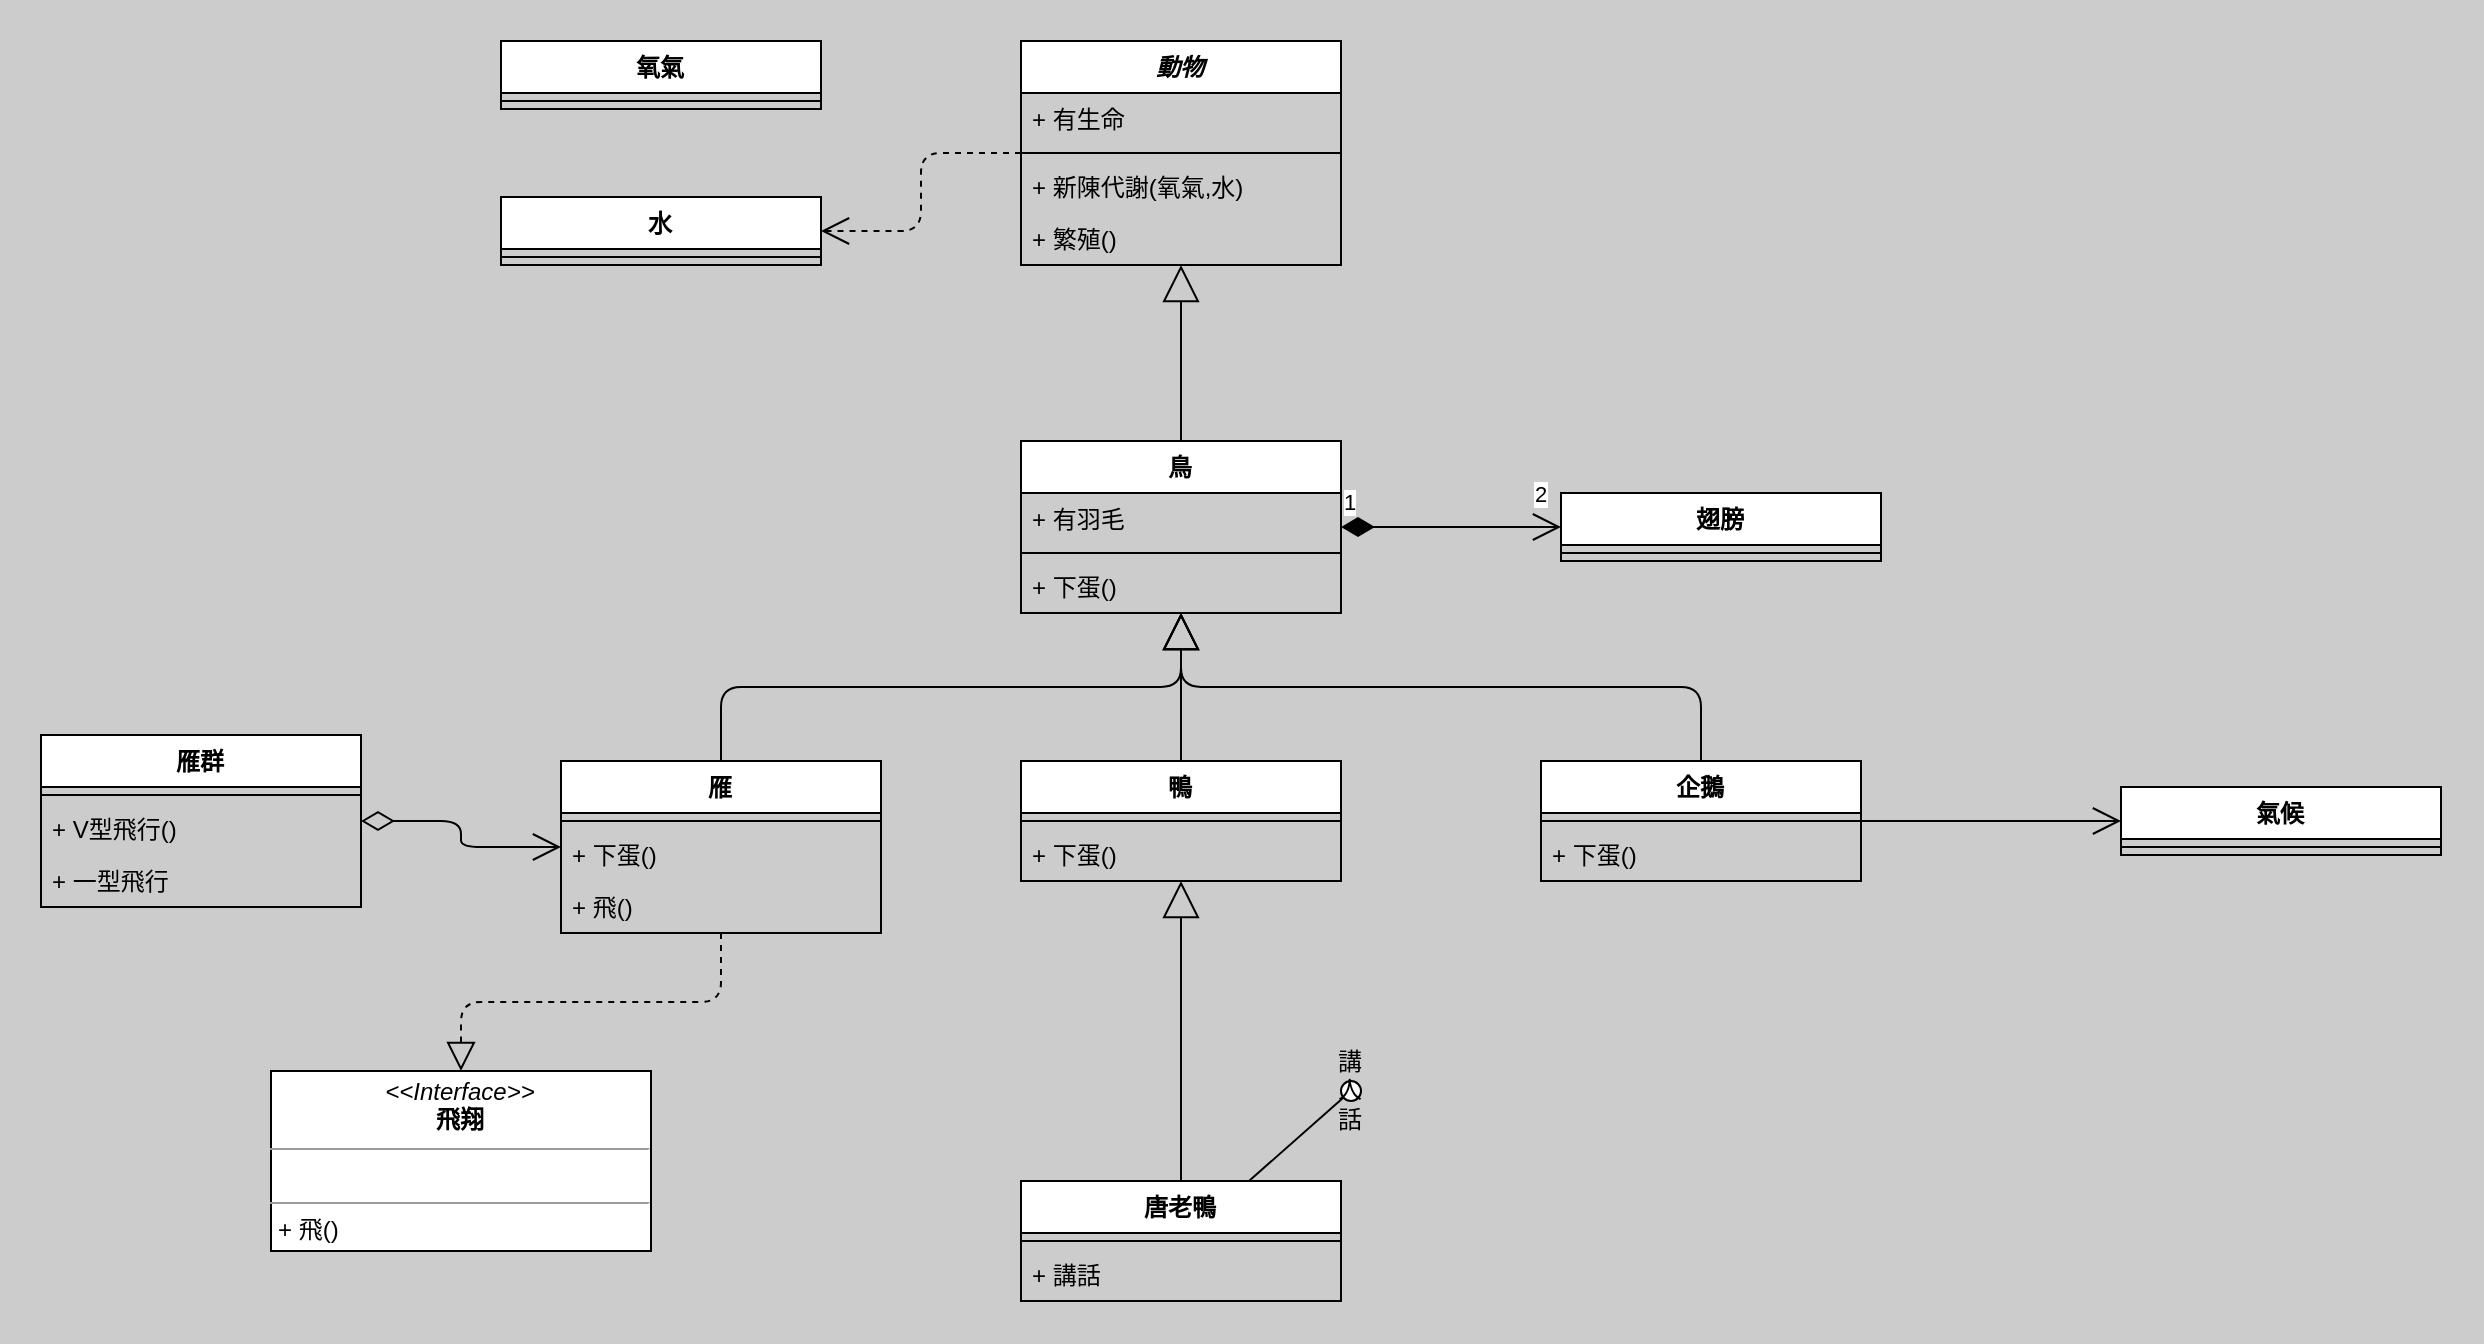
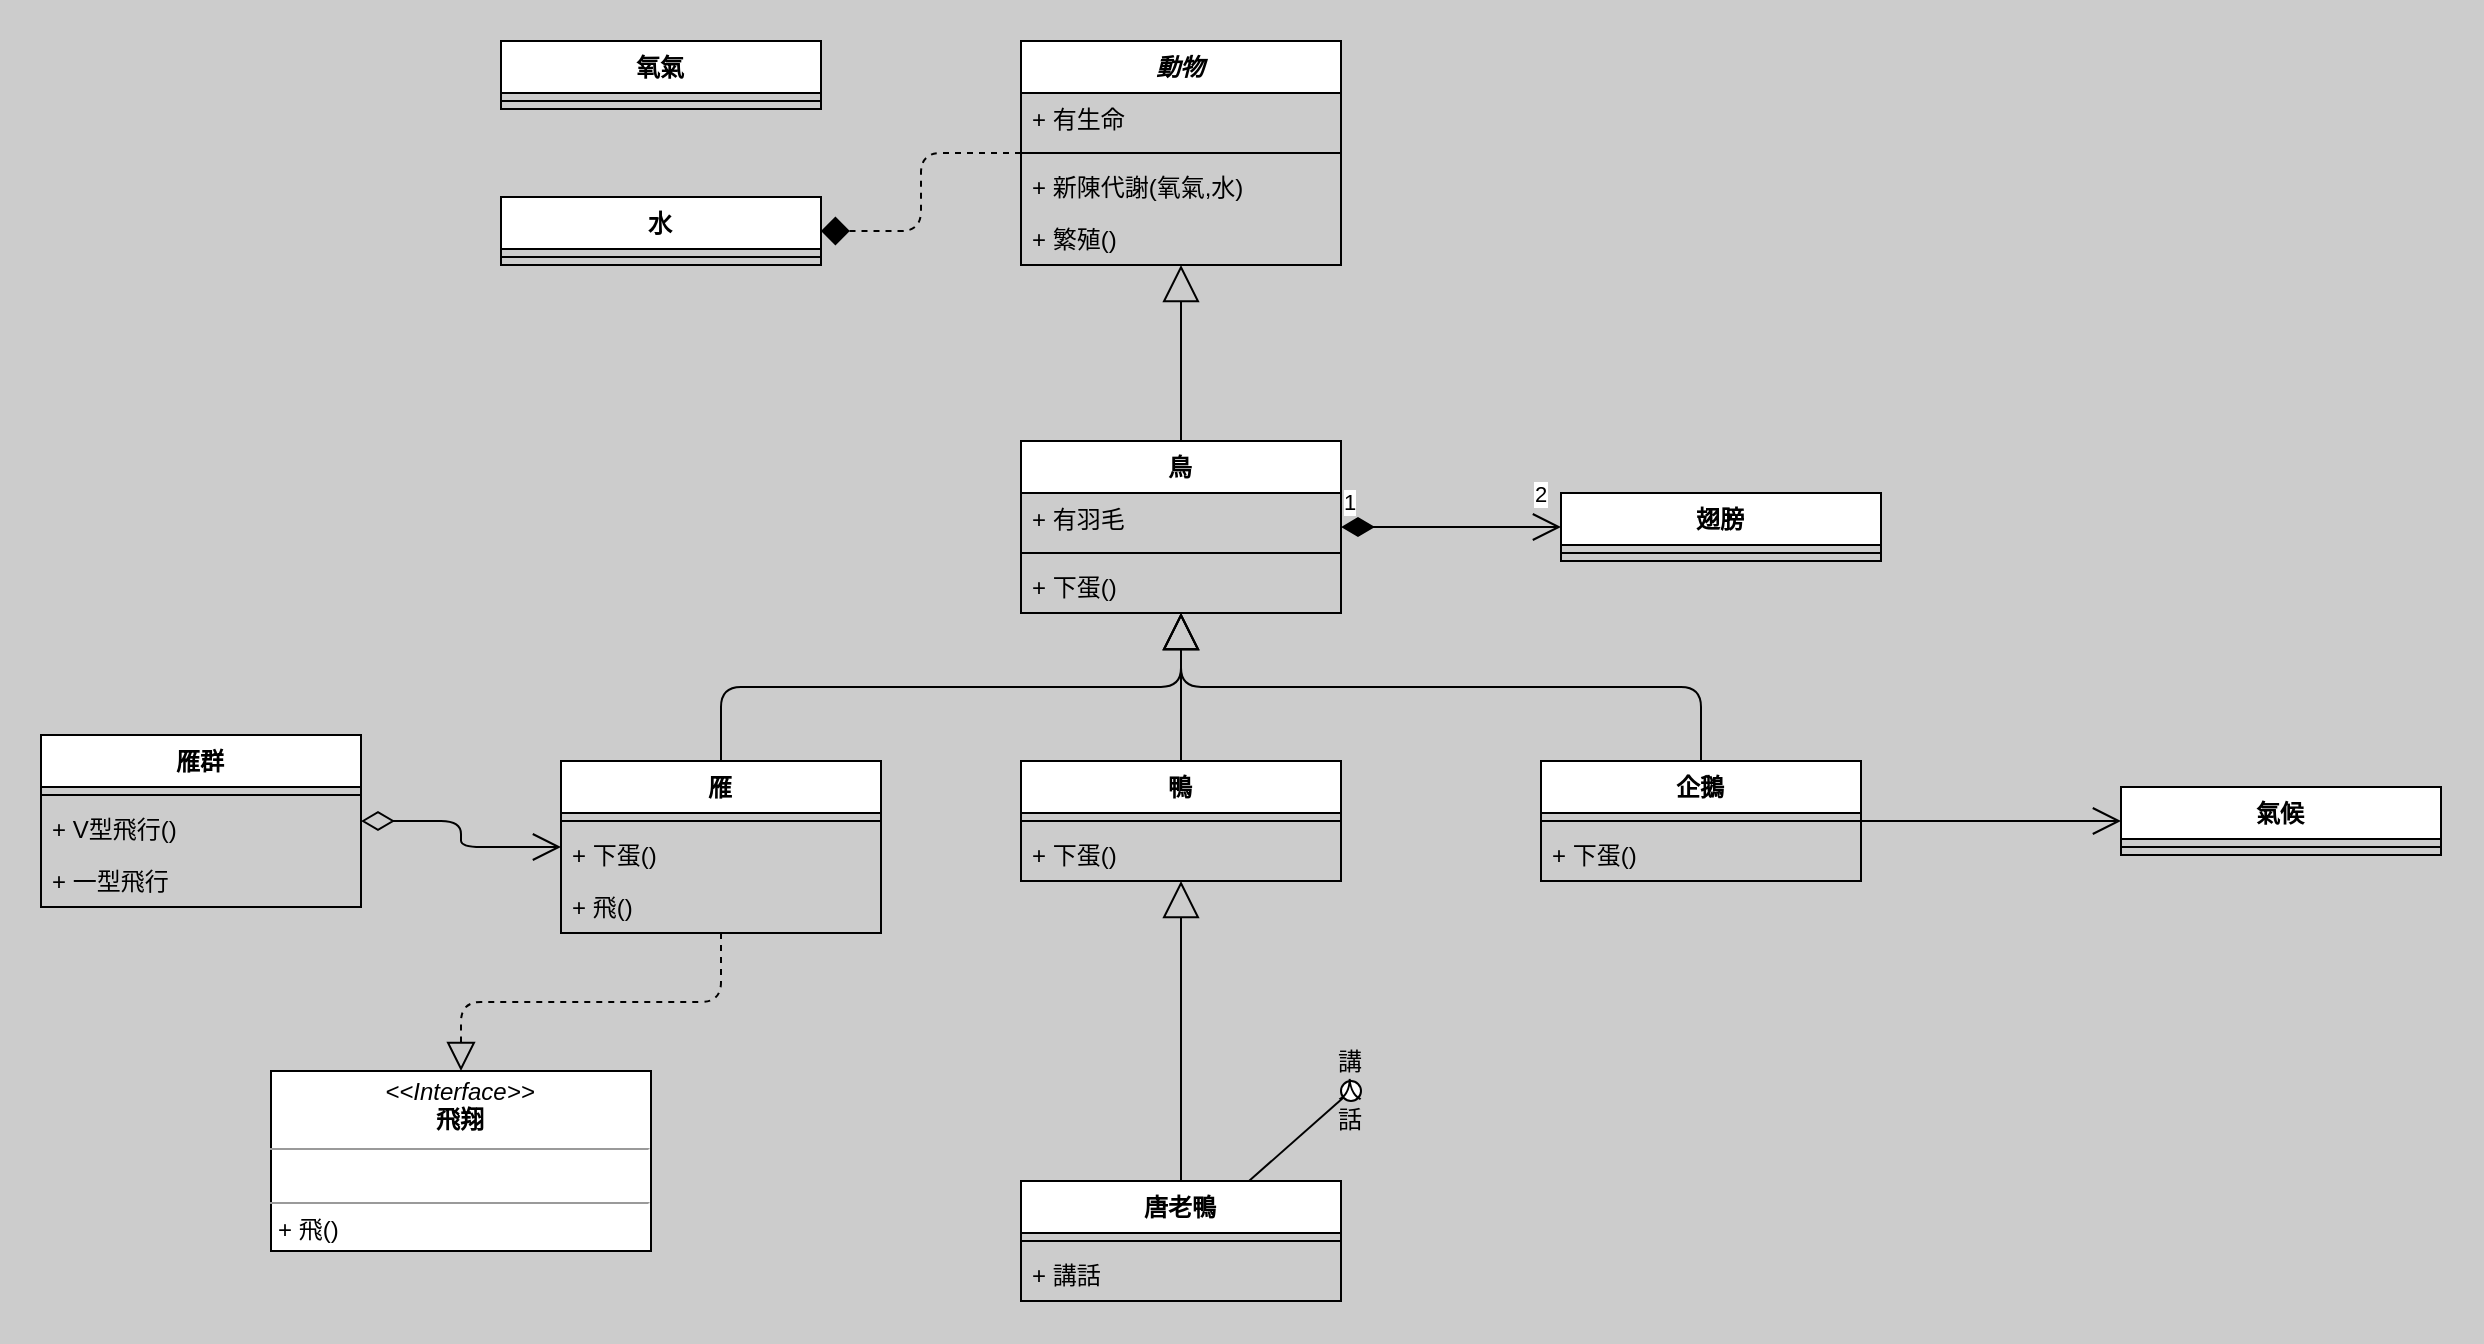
(838, 231) -> (849, 231)
